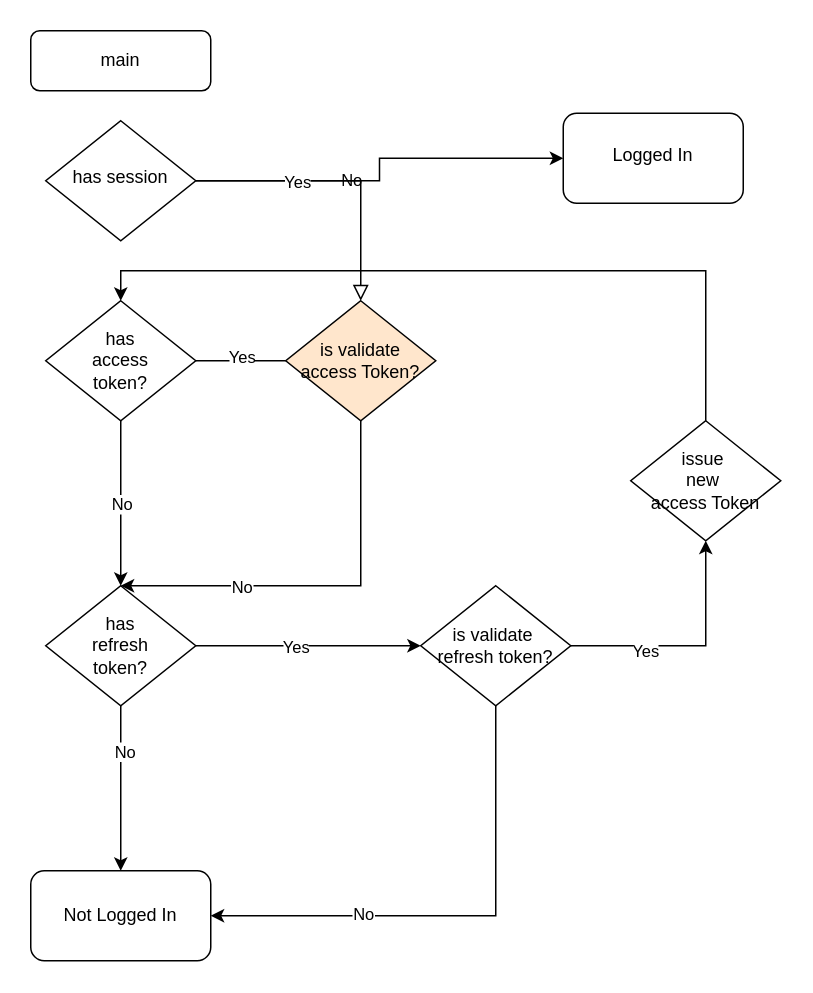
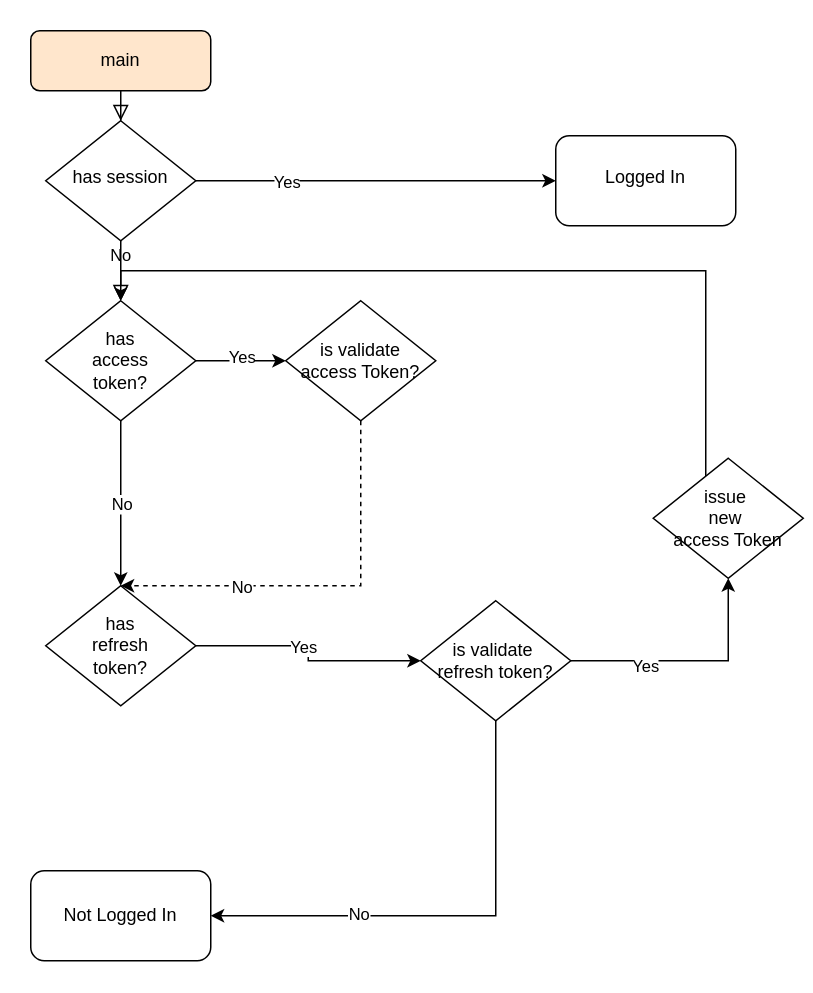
(121, 61) -> (121, 61)
none -> (121, 114)
(653, 158) -> (646, 181)
(361, 234) -> (121, 254)
(278, 361) -> (274, 361)
(361, 361) -> (361, 361)
(706, 481) -> (728, 518)
(361, 558) -> (361, 558)
(496, 646) -> (496, 661)
(121, 783) -> none
